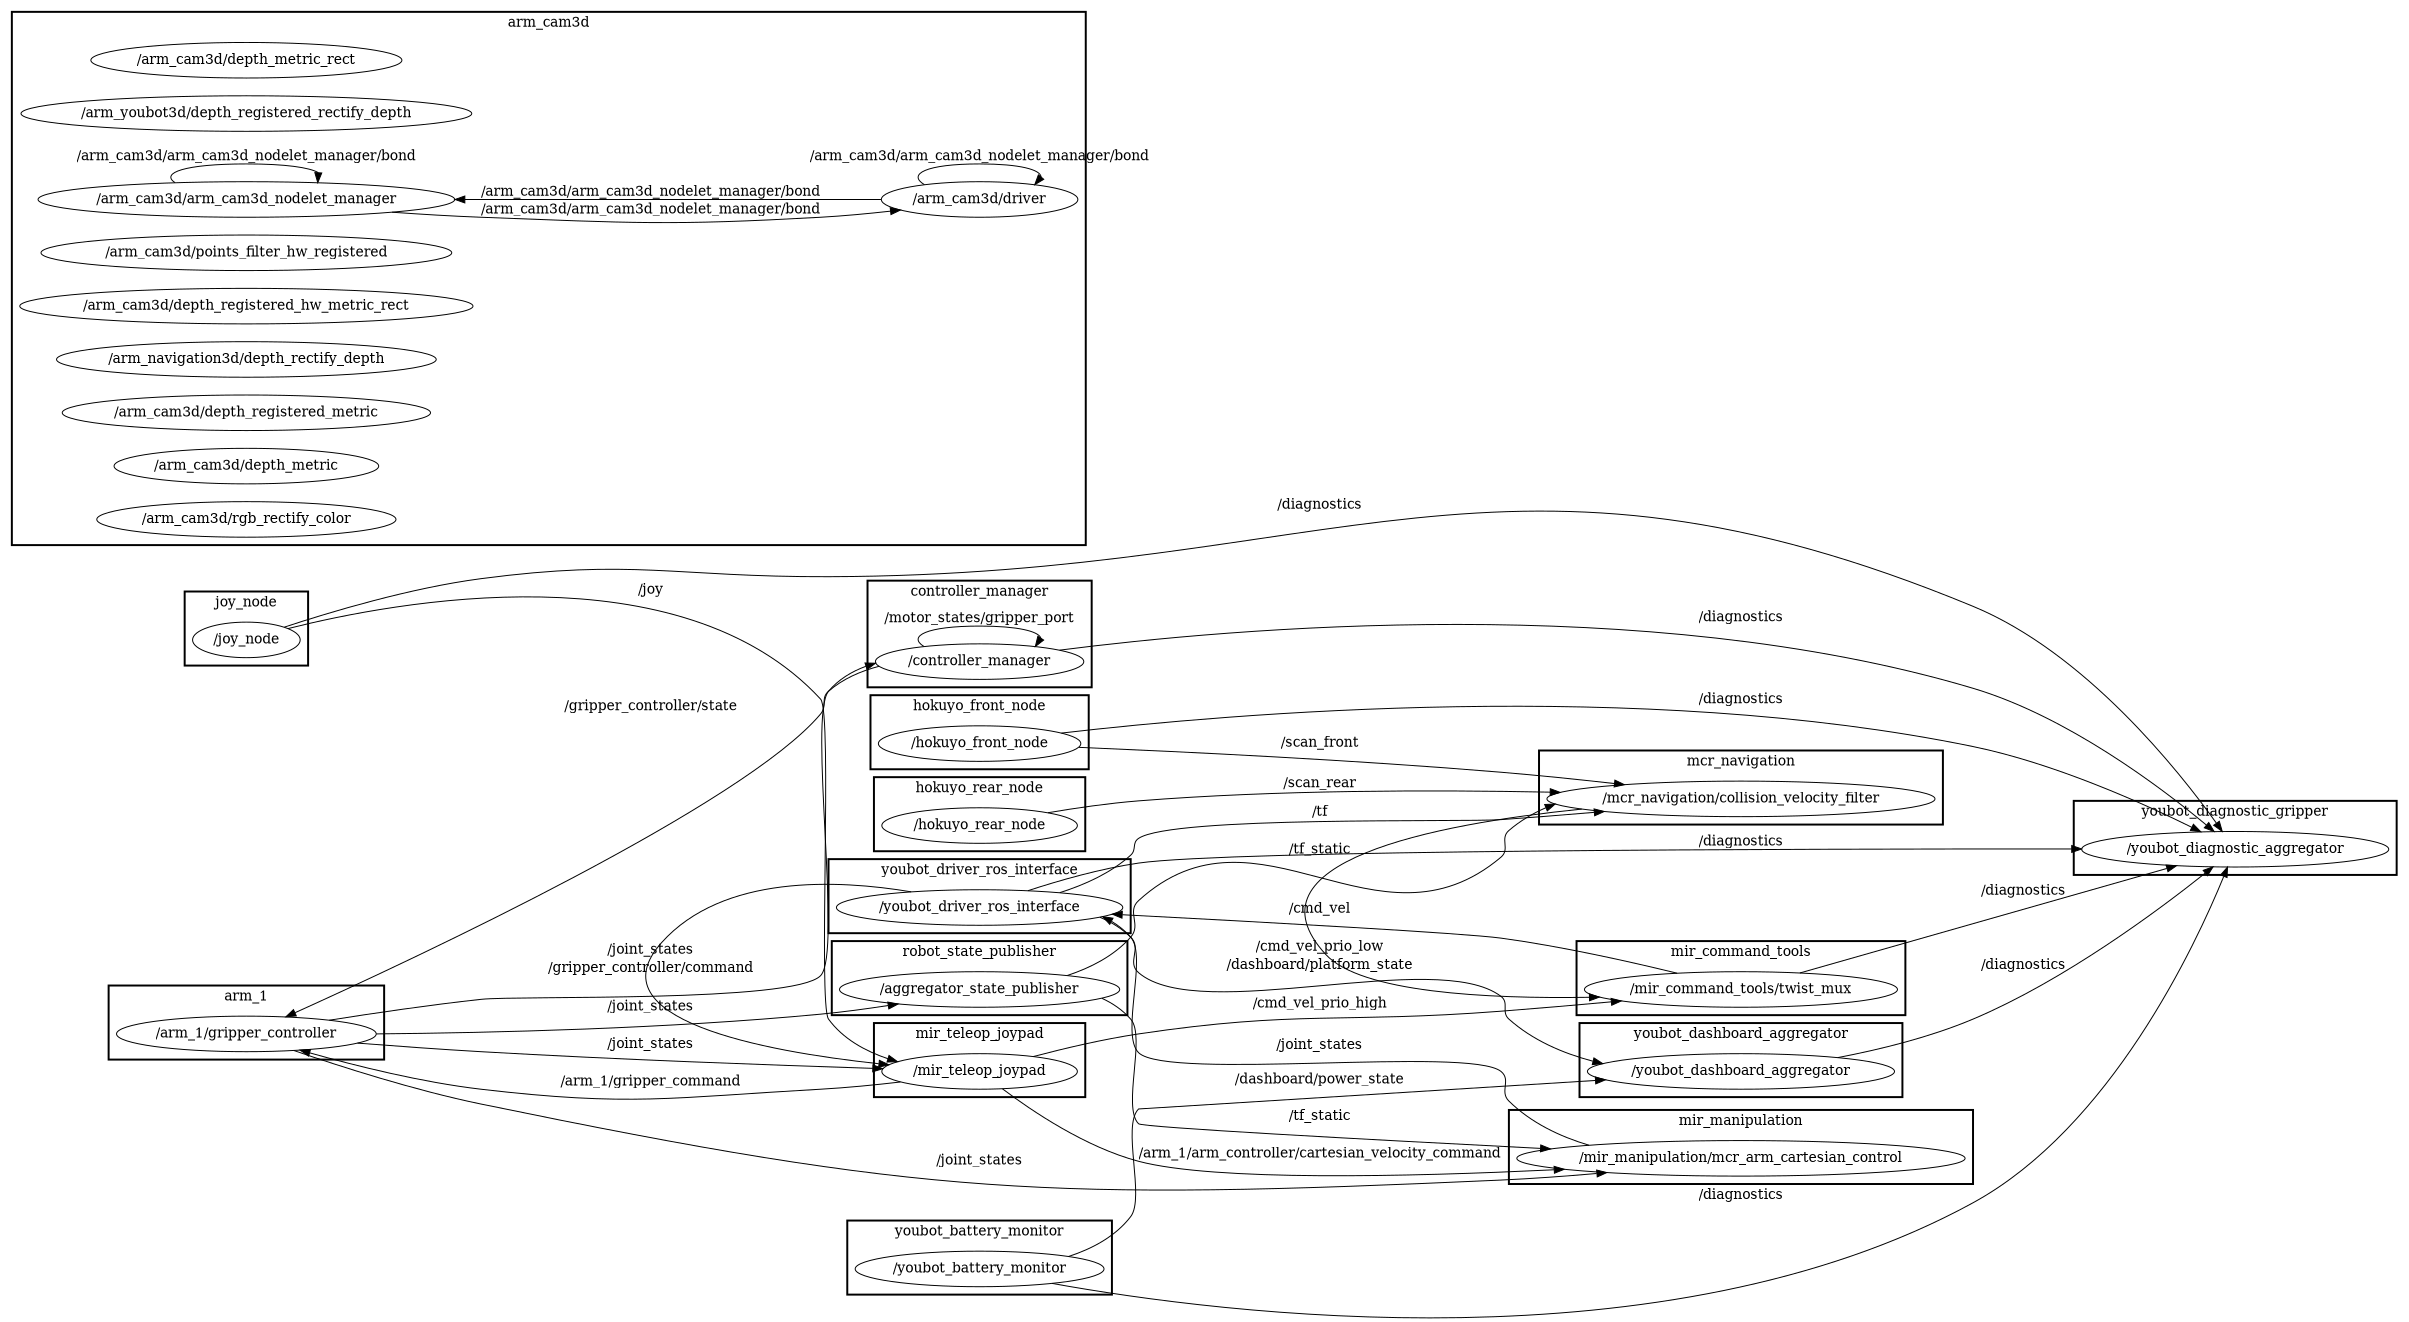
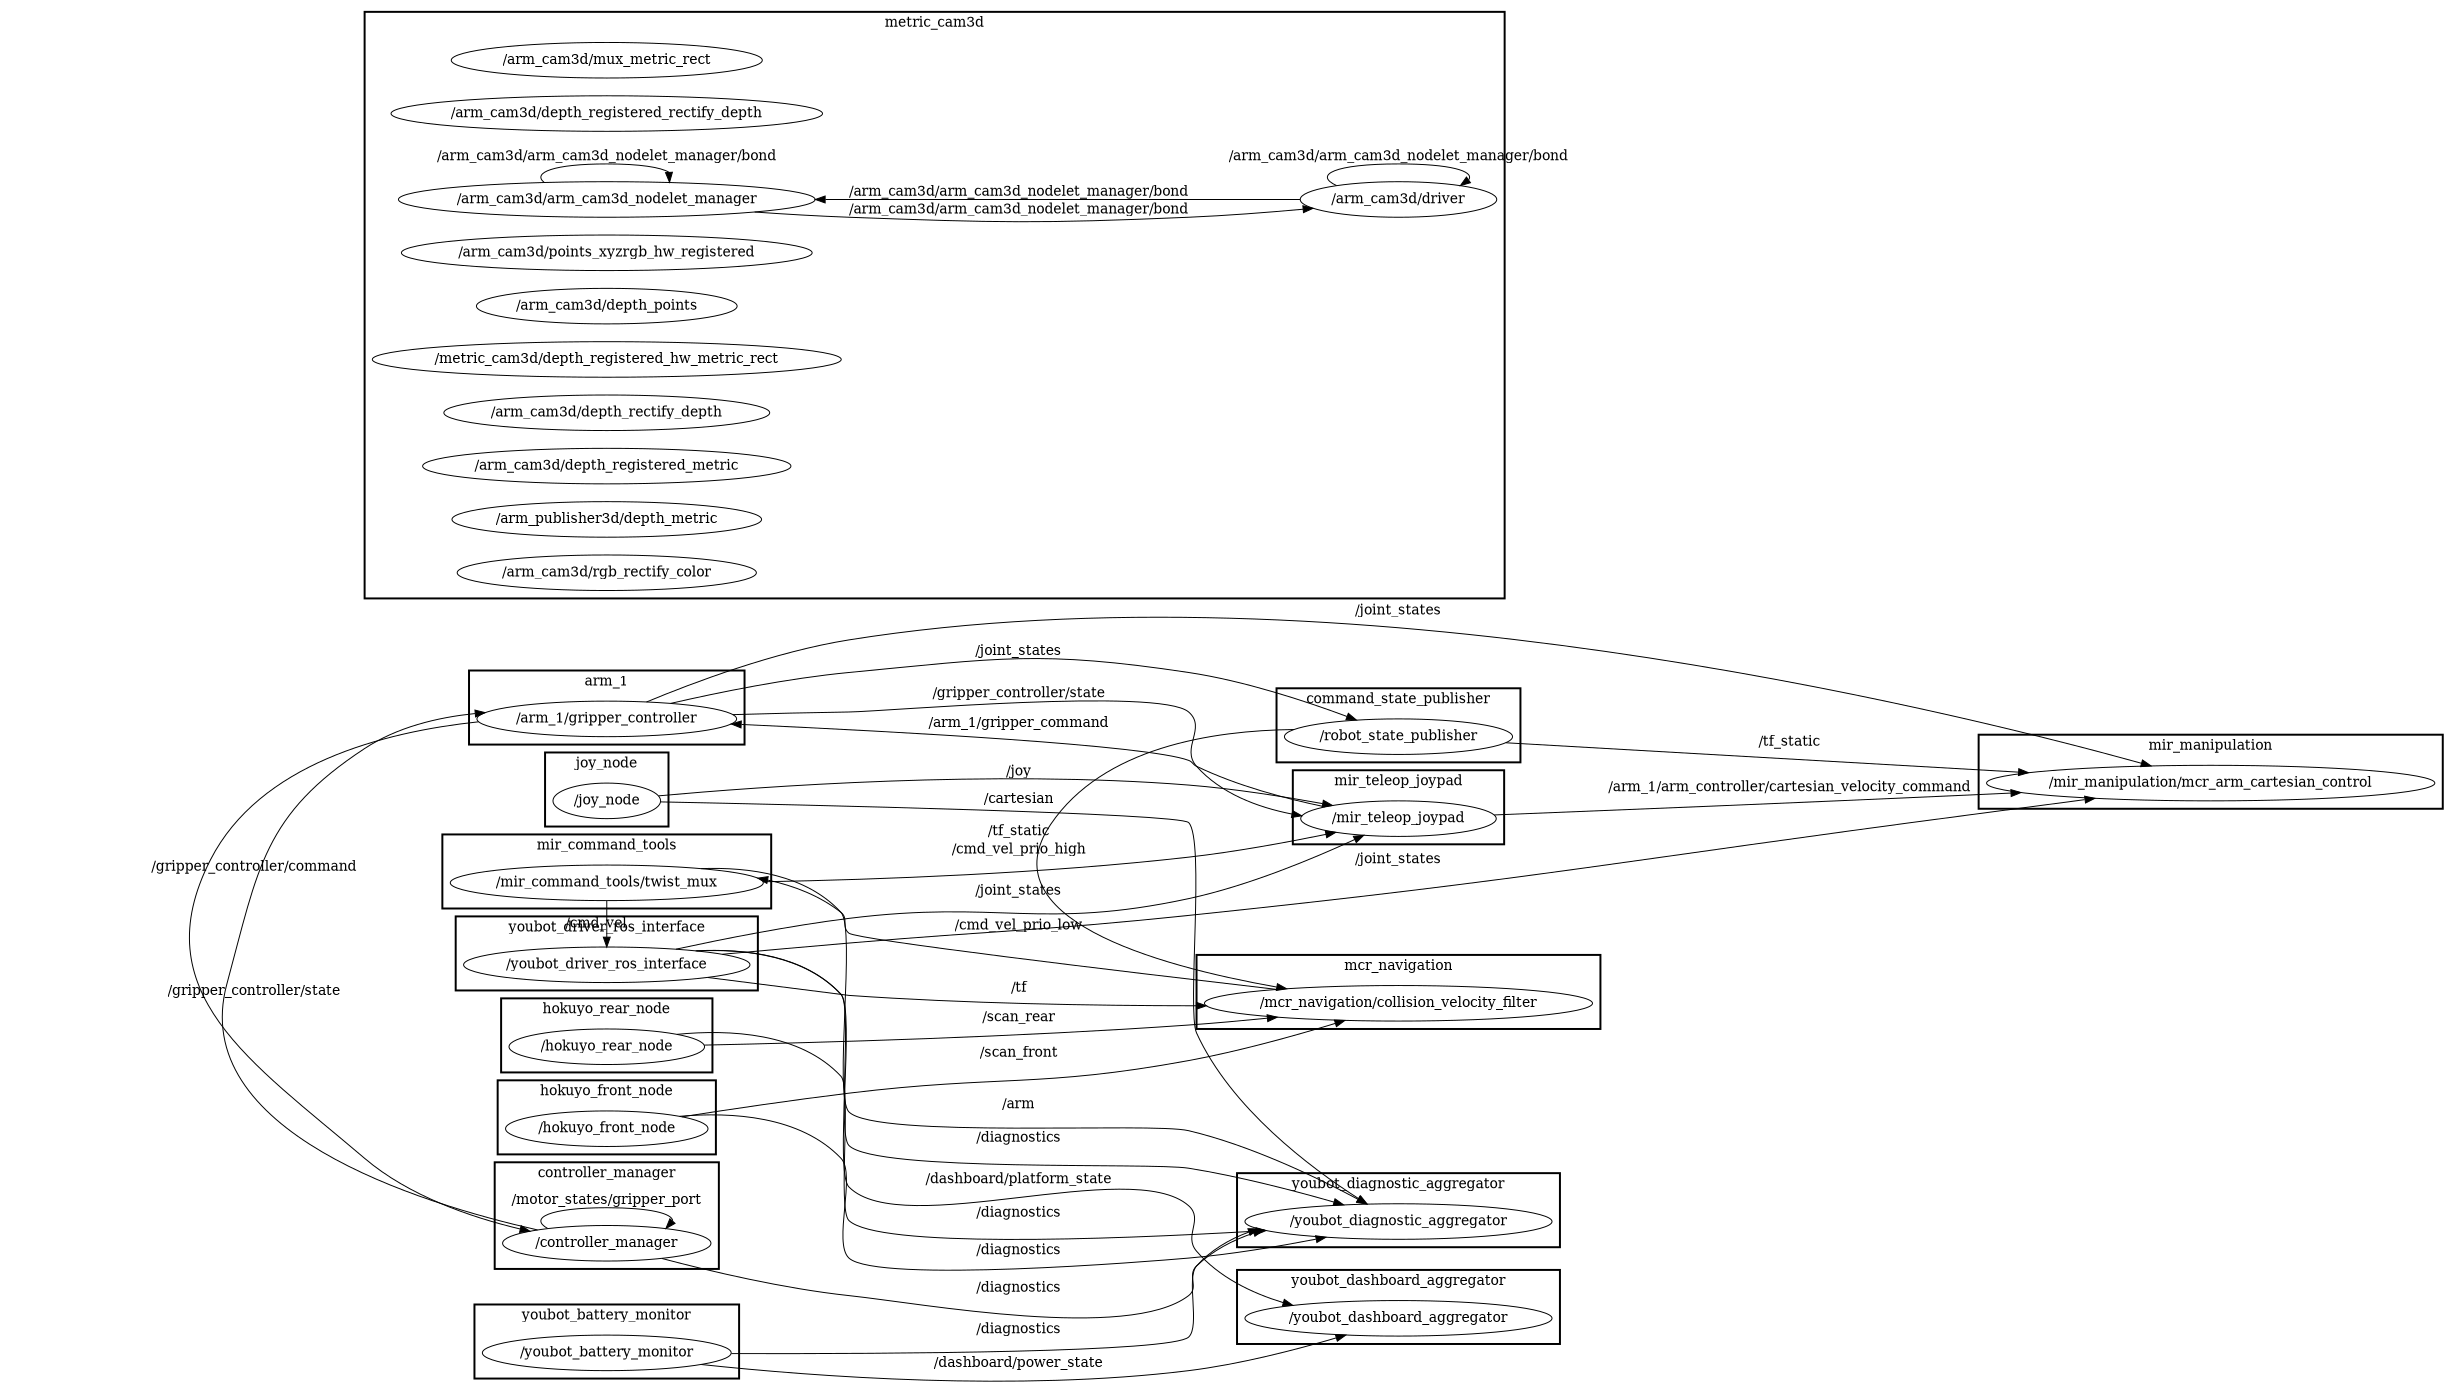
(549, 23) -> (935, 23)
(246, 60) -> (607, 60)
(246, 114) -> (607, 114)
(246, 253) -> (607, 253)
(246, 306) -> (607, 359)
none -> (607, 306)
(246, 359) -> (607, 413)
(246, 466) -> (607, 519)
(1320, 505) -> (1019, 799)
(2235, 812) -> (1398, 1185)
(2023, 891) -> (1019, 1105)
(980, 952) -> (1398, 700)
(980, 990) -> (1398, 737)
(2033, 990) -> (891, 1233)
(1321, 1018) -> (1046, 870)
(651, 1044) -> (1019, 694)
(1311, 1063) -> (1405, 891)
